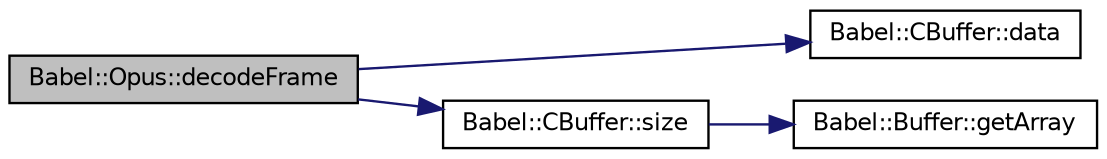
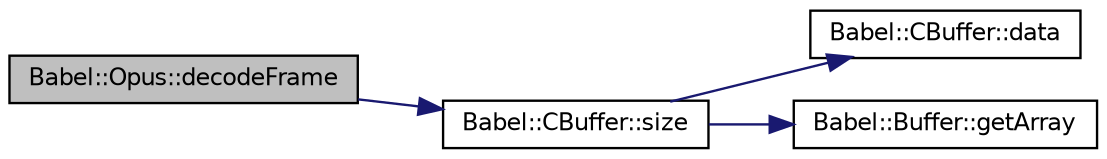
(572, 56) -> (749, 82)
